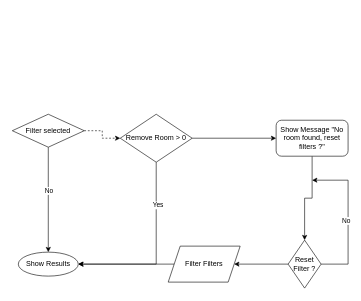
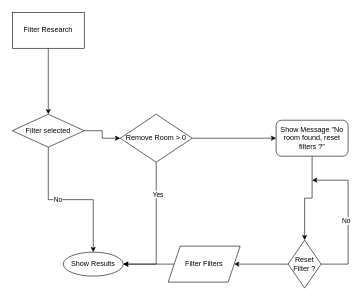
none -> (48, 30)
none -> (48, 108)
(102, 132) -> (102, 132)
(48, 264) -> (93, 264)
